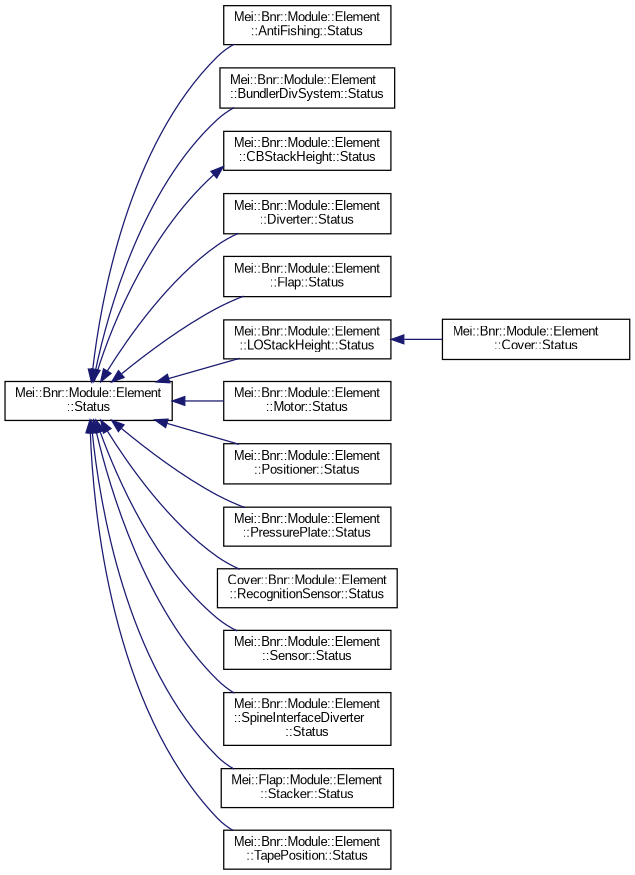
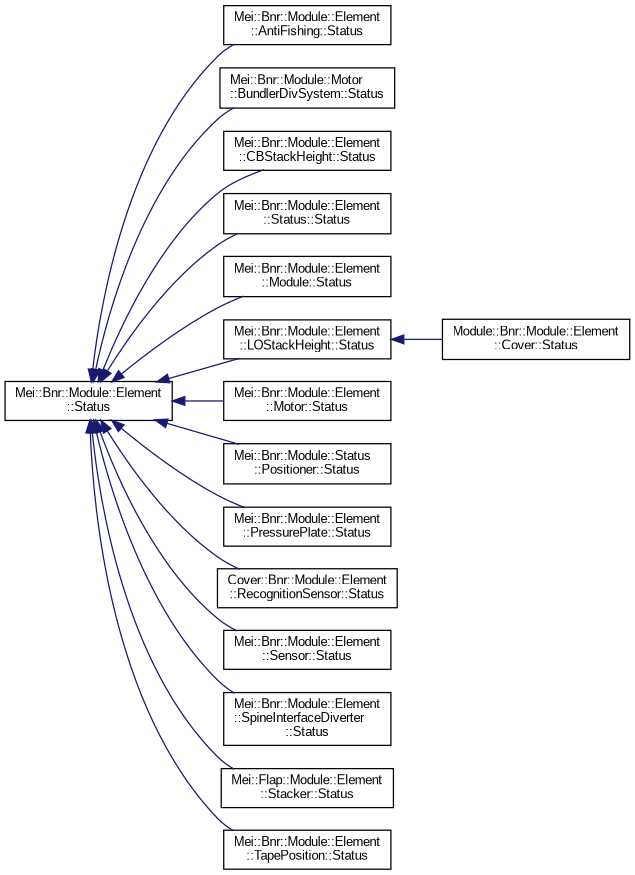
(307, 88) -> (307, 88)
(307, 214) -> (307, 214)
(141, 271) -> (165, 253)
(307, 277) -> (307, 277)
(536, 339) -> (536, 339)
(307, 464) -> (307, 464)
